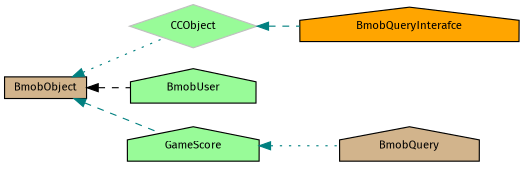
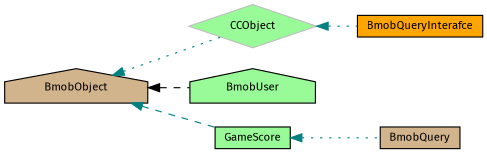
(284, 26) -> (343, 26)
(409, 26) -> (420, 26)
(46, 88) -> (76, 88)
(193, 146) -> (253, 138)
(409, 146) -> (420, 138)
